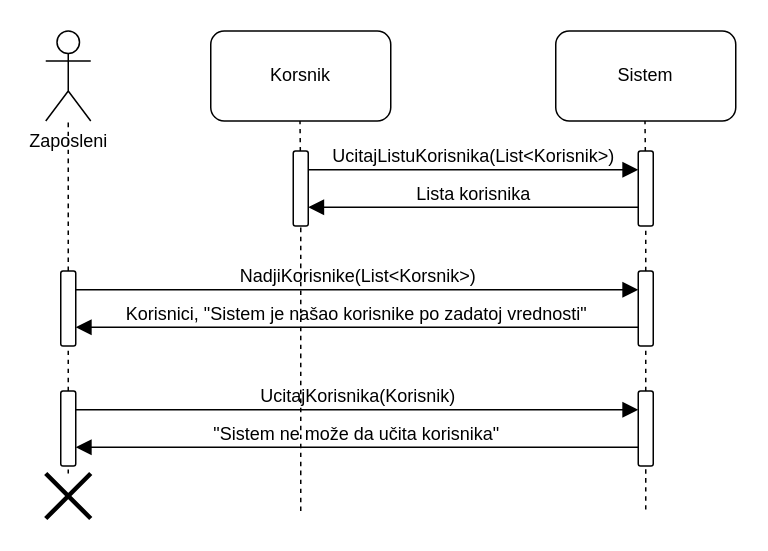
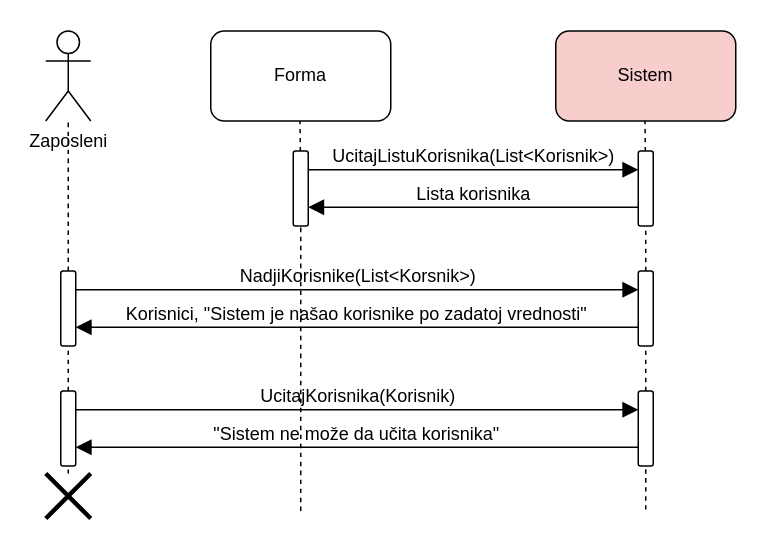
(301, 76) -> (301, 76)
(646, 76) -> (646, 76)
